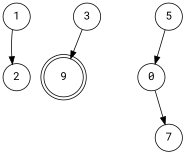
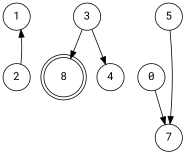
(12, 43) -> (22, 51)
(161, 43) -> (172, 73)
(64, 77) -> (64, 77)
none -> (111, 77)
